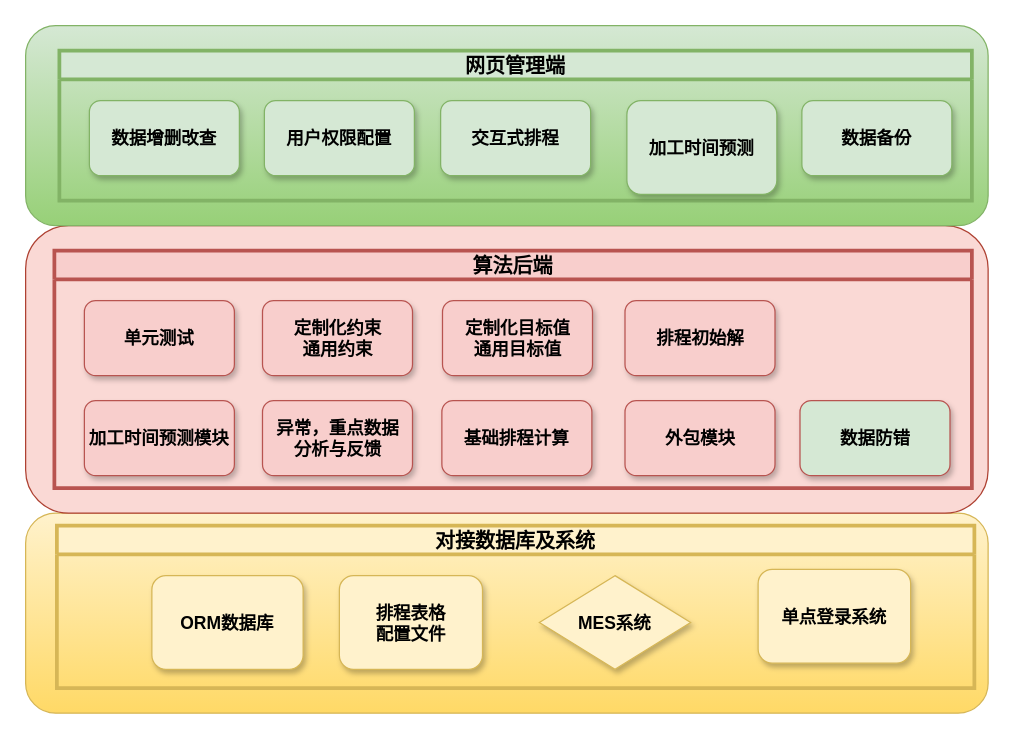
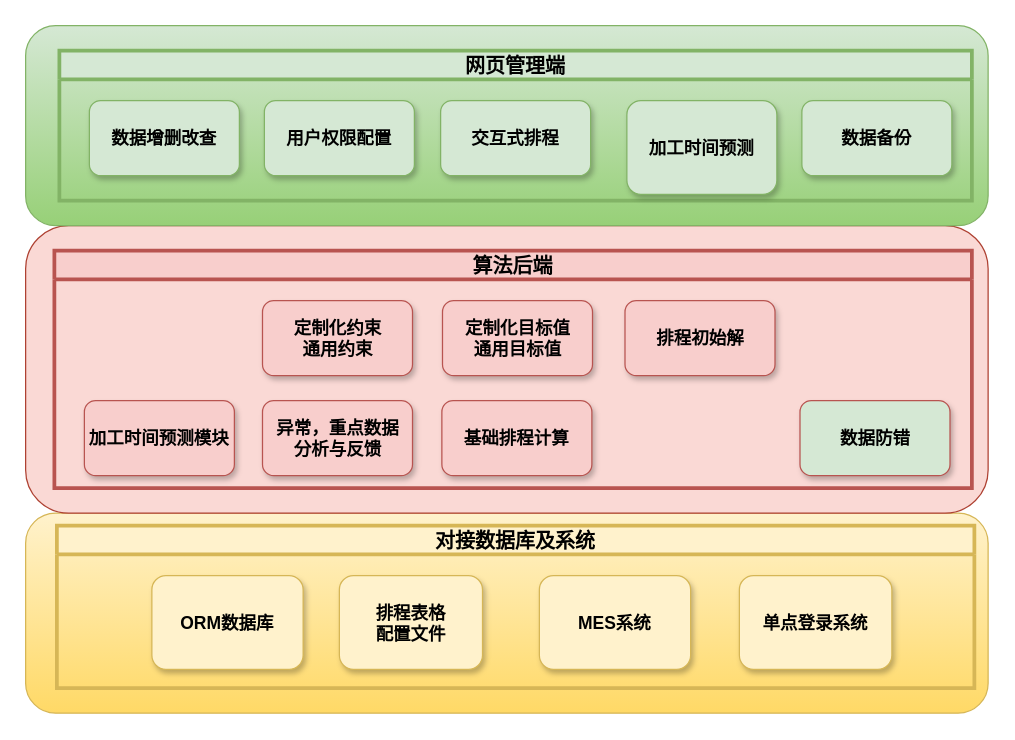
(159, 338) -> none
(700, 438) -> none
(834, 616) -> (816, 623)
(615, 623) -> (615, 623)
